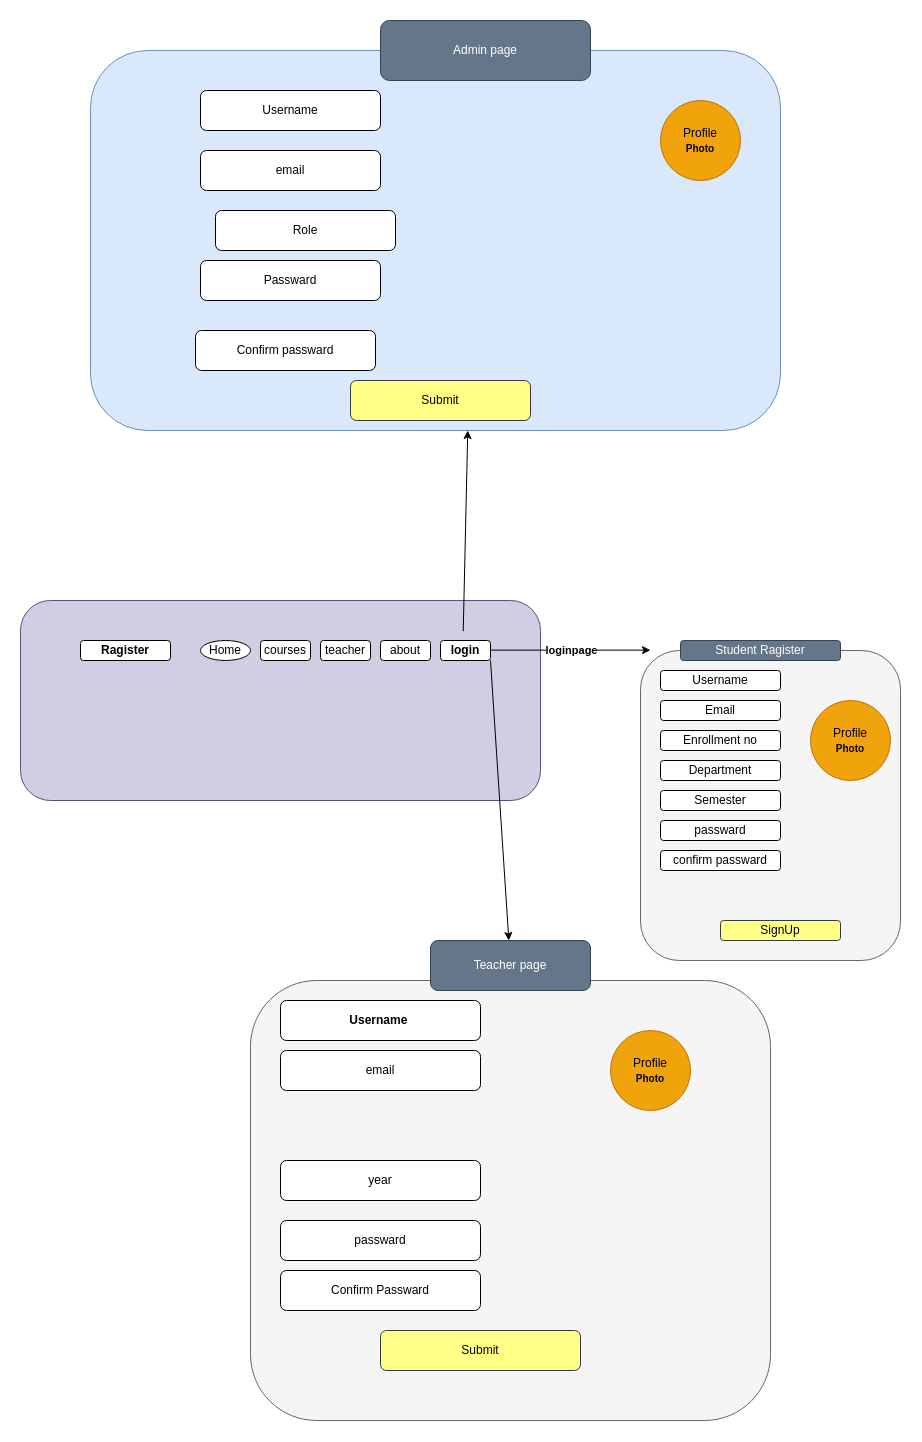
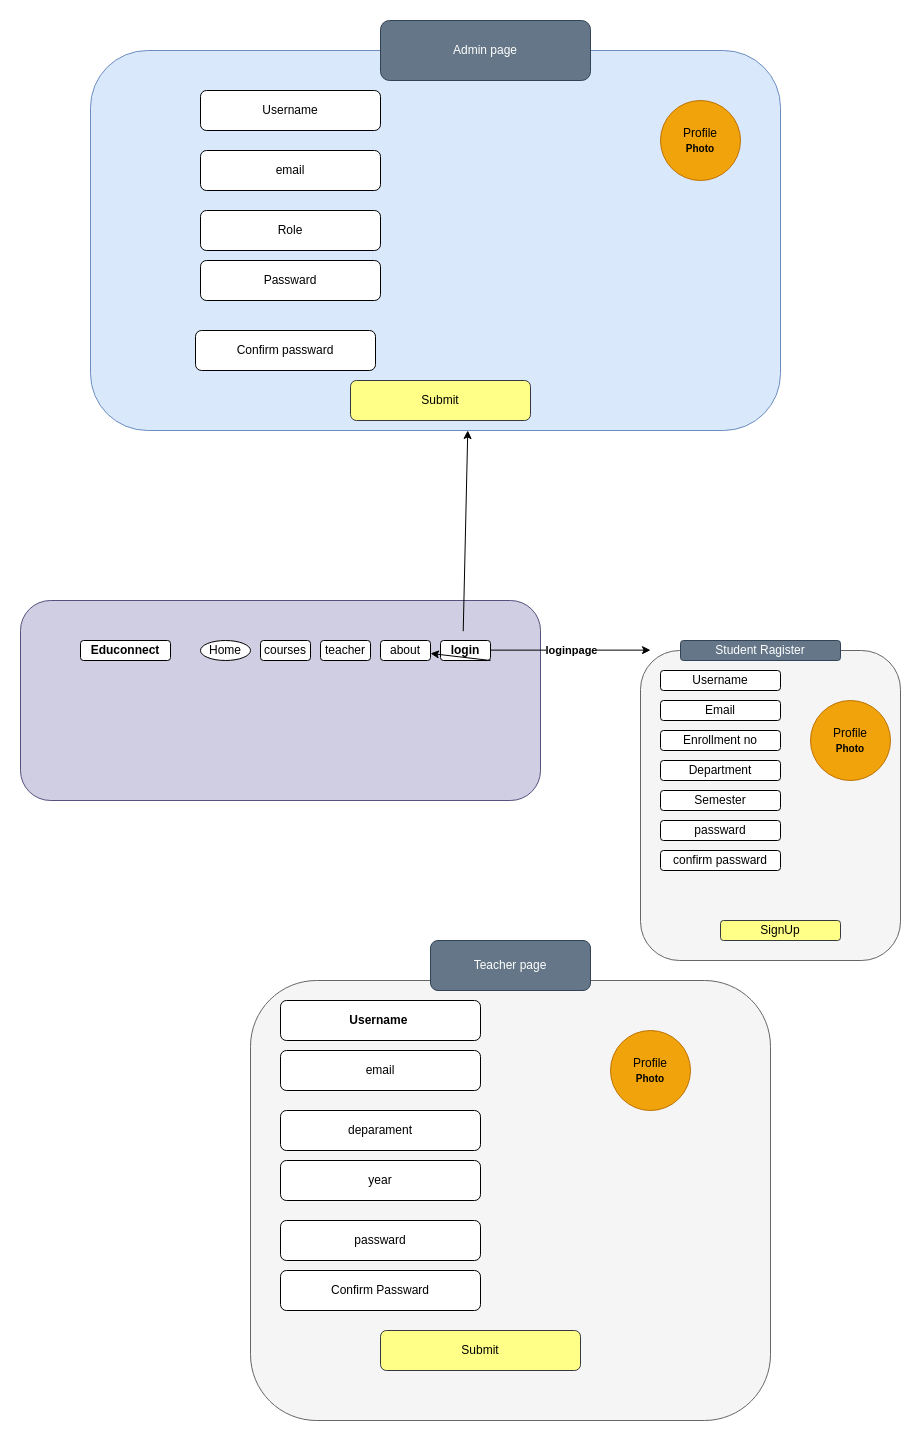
(306, 231) -> (291, 231)
(126, 651) -> (126, 651)
(499, 797) -> (464, 657)
none -> (381, 1131)
